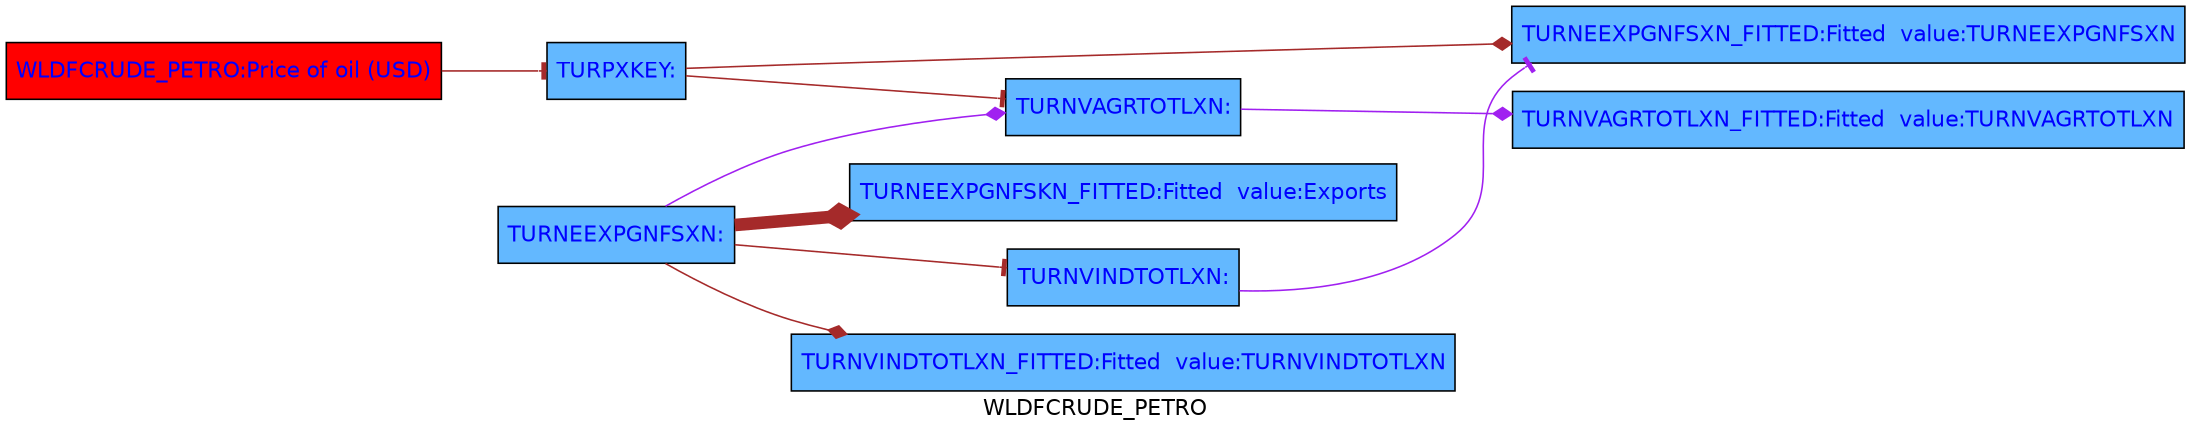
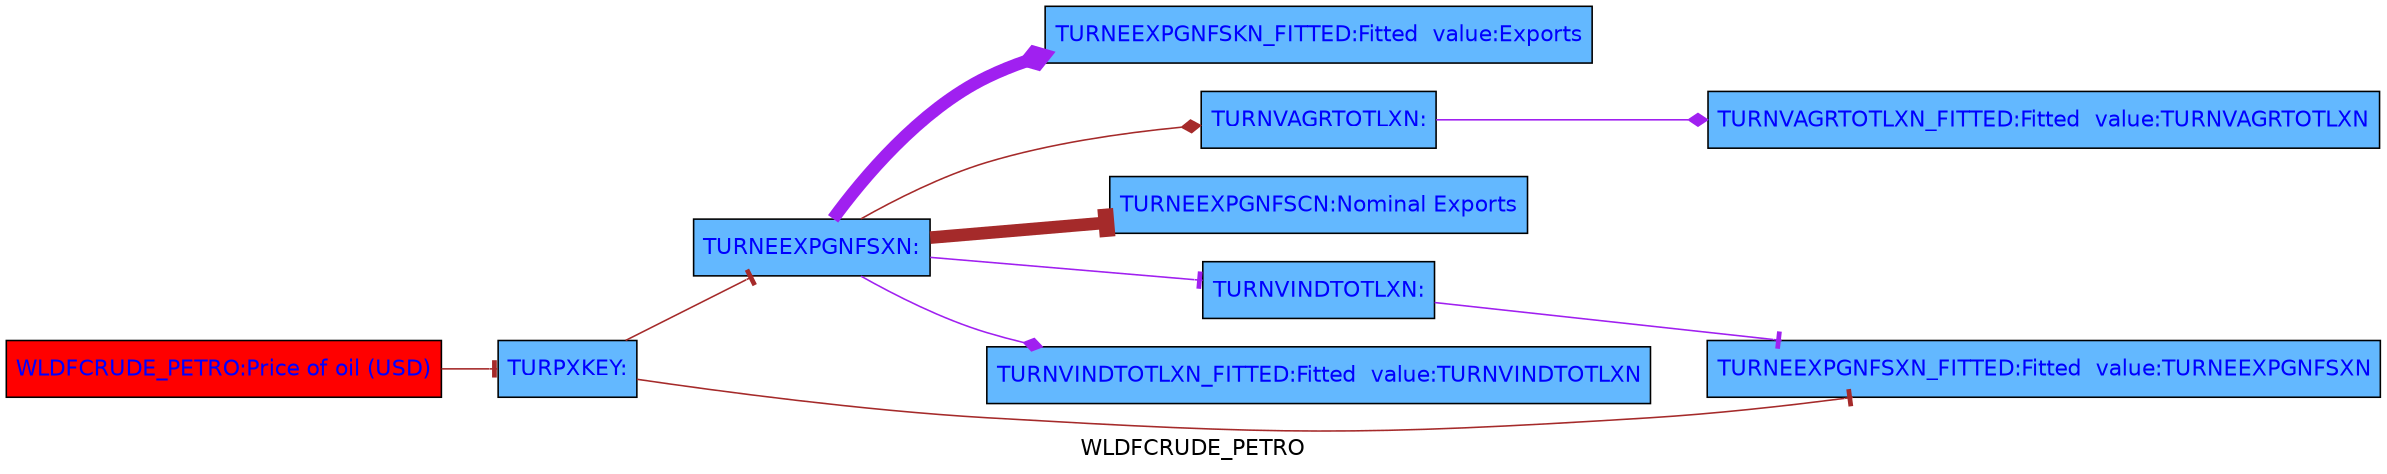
(1089, 55) -> (1240, 430)
(842, 87) -> (686, 310)
(820, 142) -> (1016, 154)
none -> (1319, 205)
(782, 221) -> (918, 125)
(867, 256) -> (1062, 269)
(744, 303) -> (940, 315)
